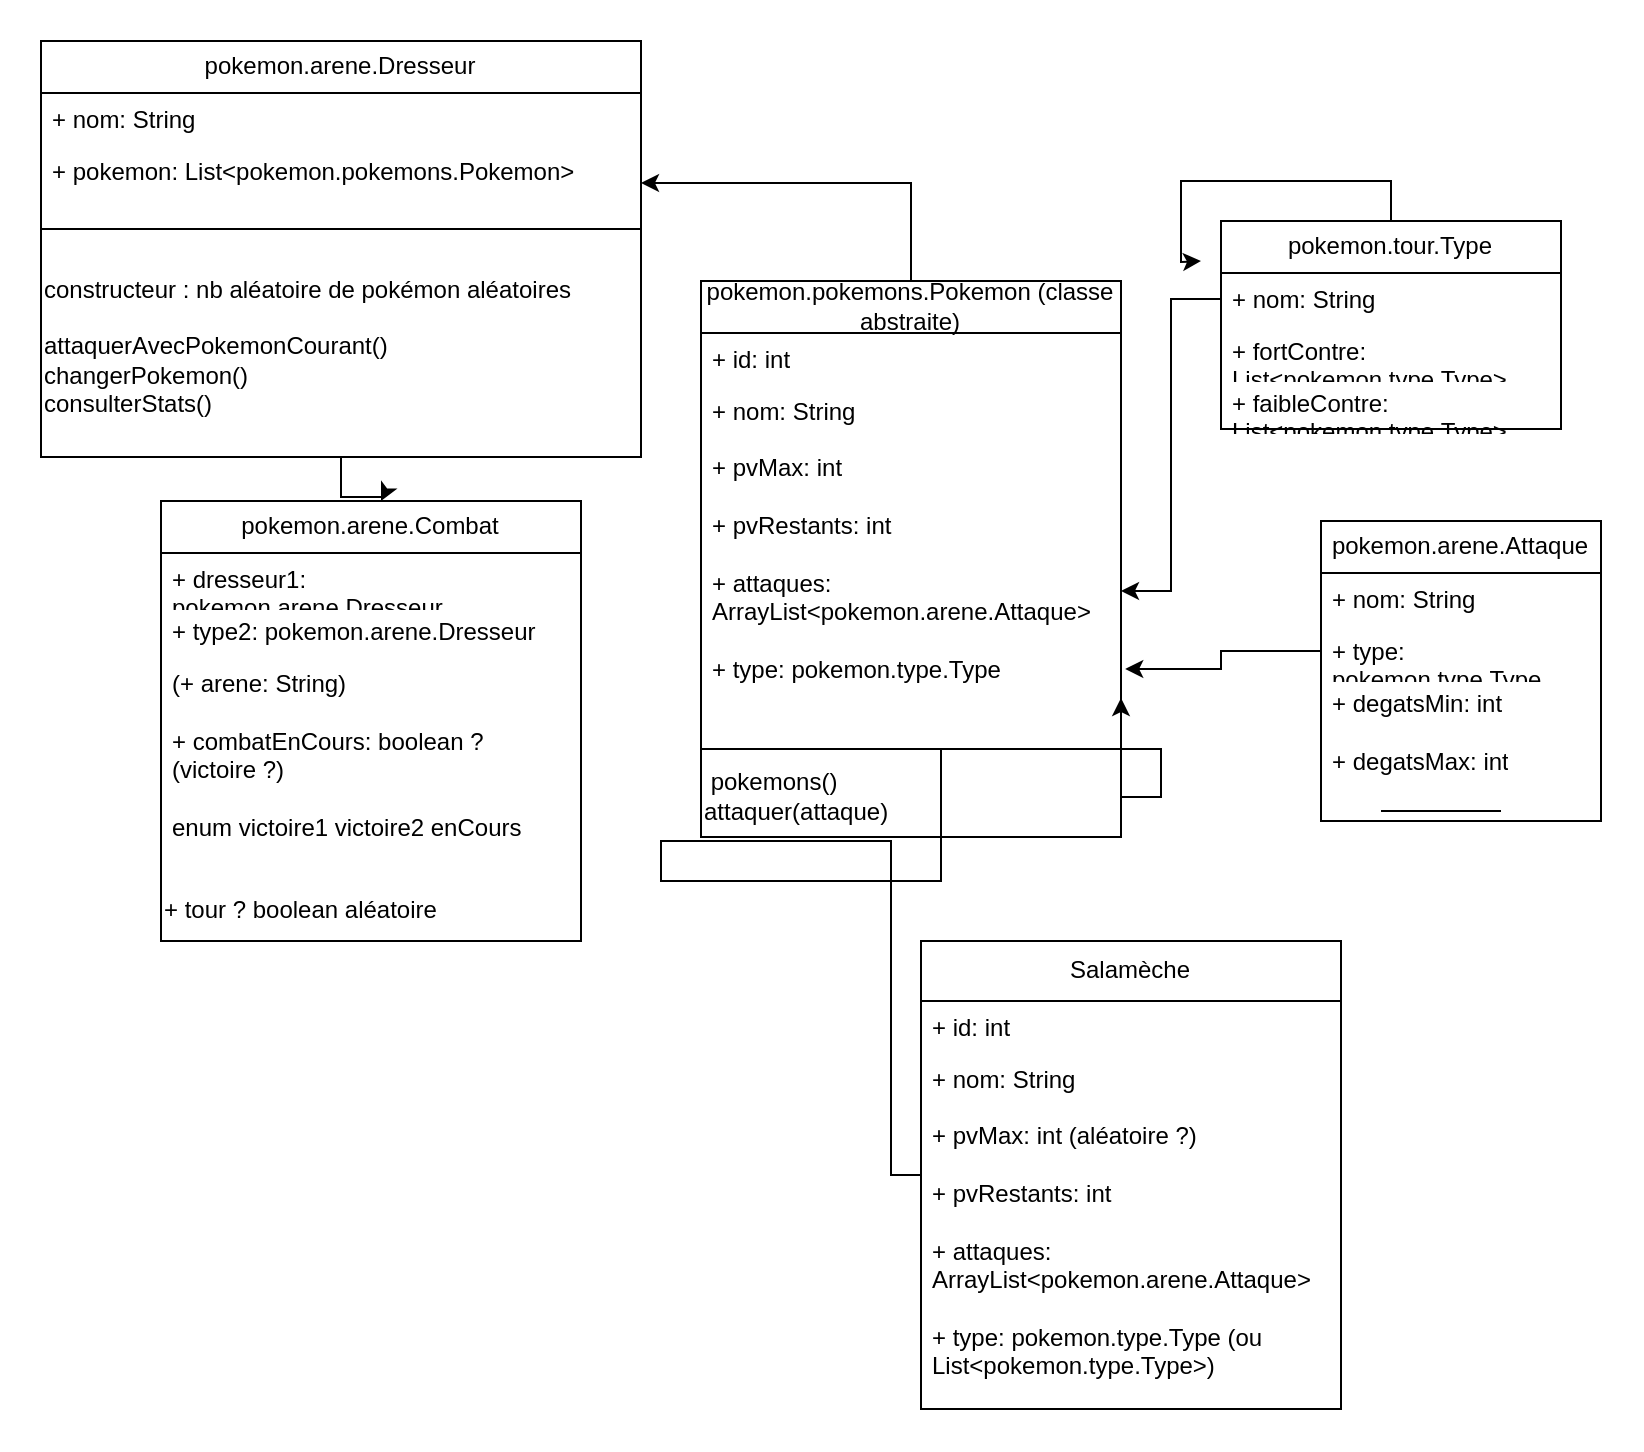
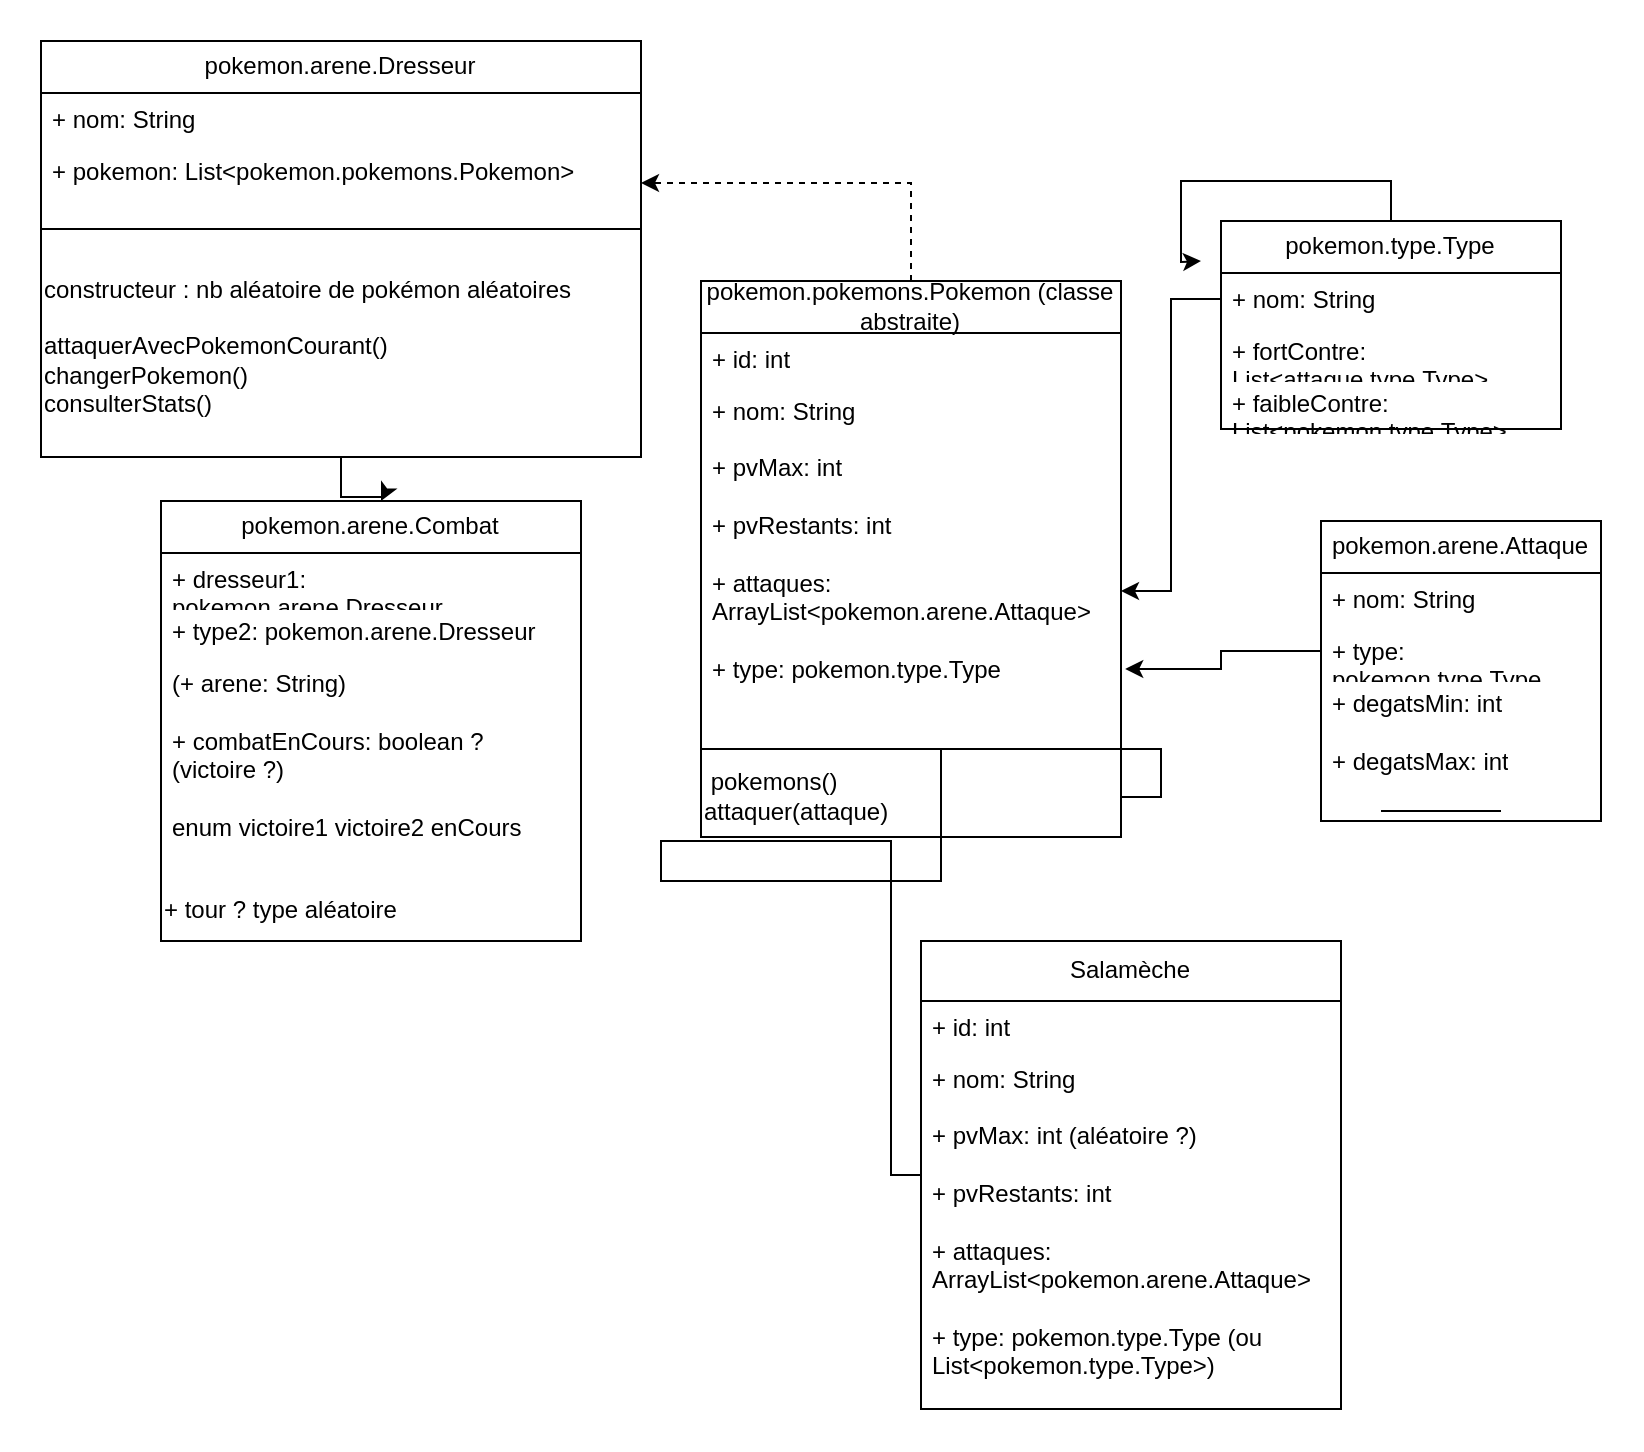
(832, 183) -> (832, 183)
(1391, 247) -> (1391, 247)
(1393, 368) -> (1393, 368)
(1121, 713) -> (1121, 707)
(318, 911) -> (301, 911)
